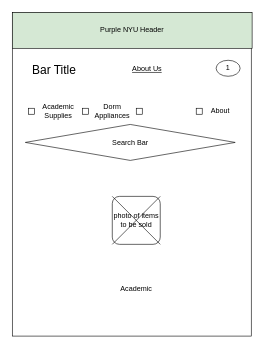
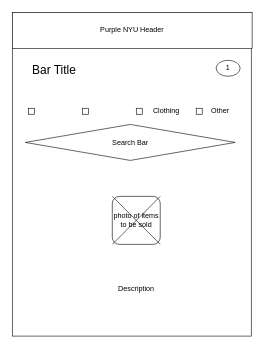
(132, 30) -> (132, 30)
(147, 69) -> none
(58, 111) -> none
(112, 111) -> none
none -> (166, 111)
(221, 111) -> (221, 111)
(137, 290) -> (137, 290)
